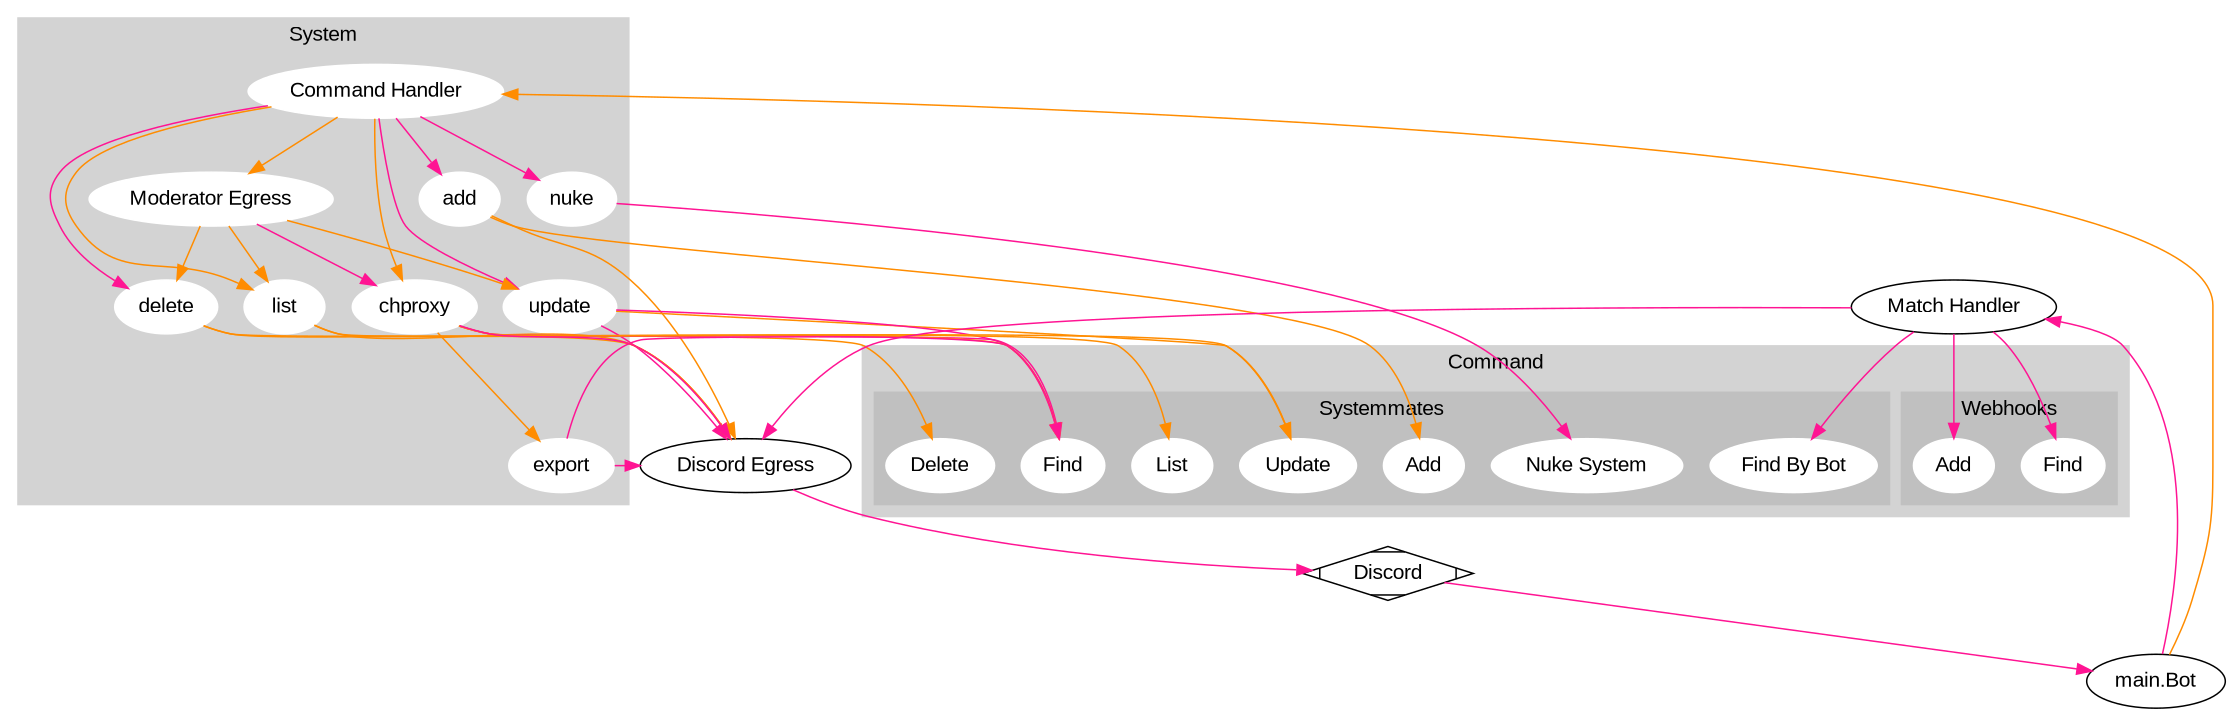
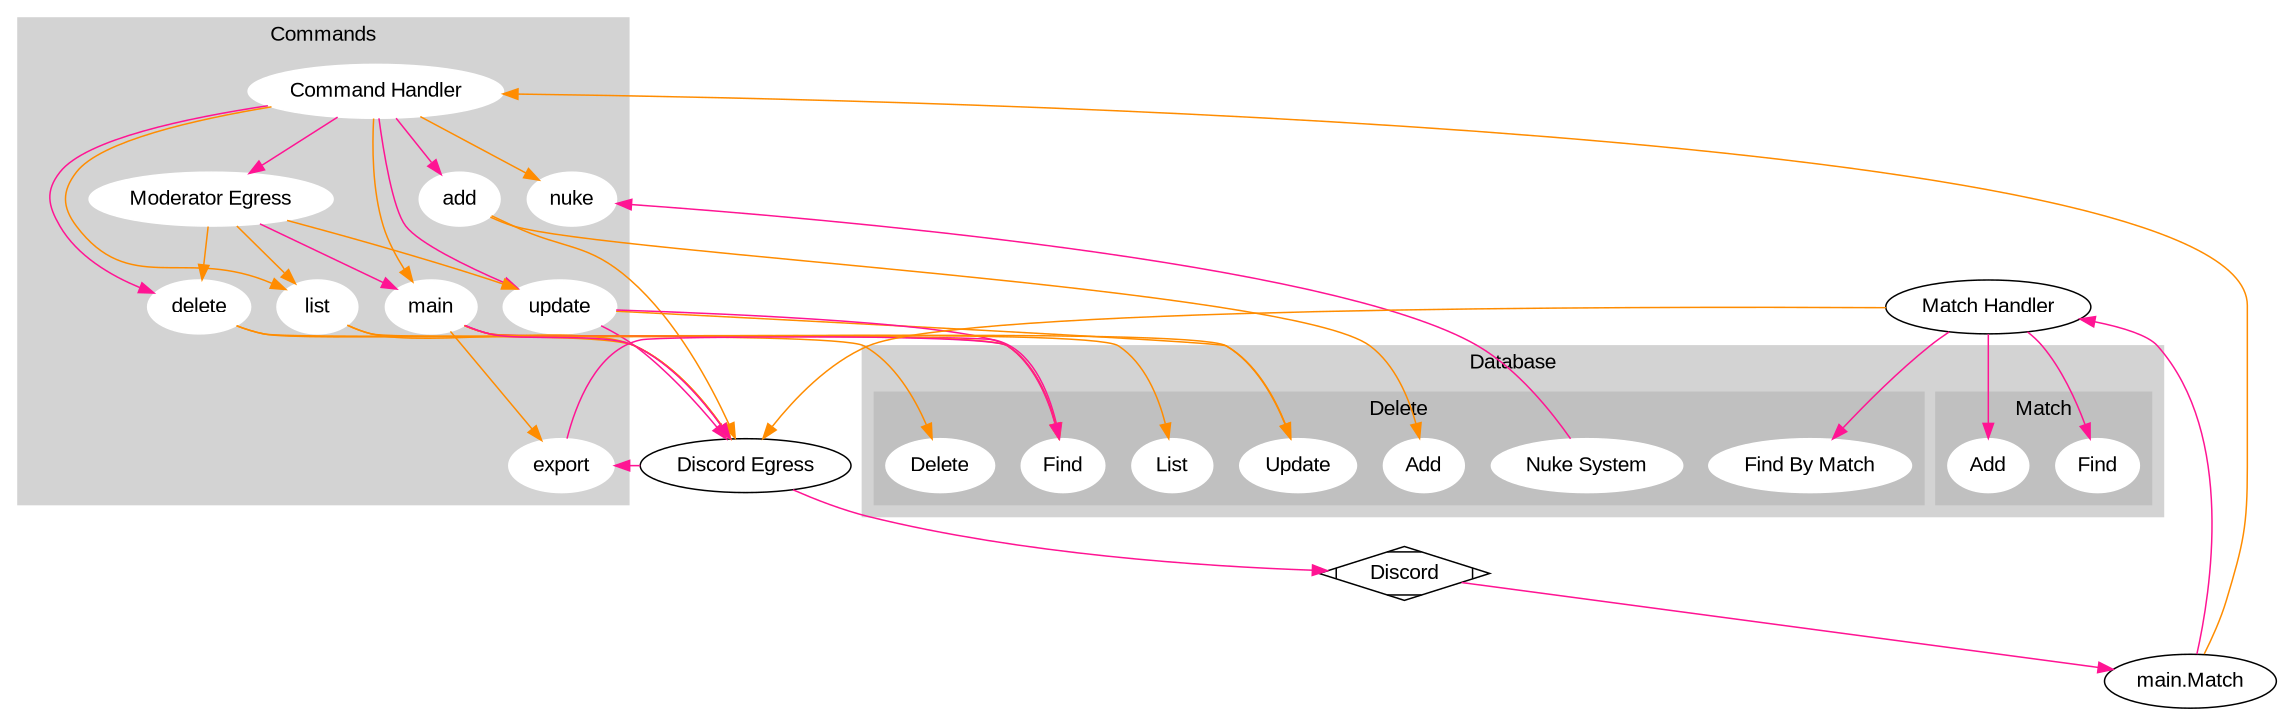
(323, 35) -> (323, 35)
(300, 141) -> (300, 141)
(473, 145) -> (473, 145)
(1111, 255) -> (1126, 257)
(415, 307) -> (431, 307)
(1296, 312) -> (1313, 312)
(1496, 363) -> (1513, 363)
(1382, 409) -> (1399, 409)
(2009, 409) -> (2044, 409)
(620, 466) -> (635, 466)
(1794, 466) -> (1810, 466)
(2156, 681) -> (2190, 681)
